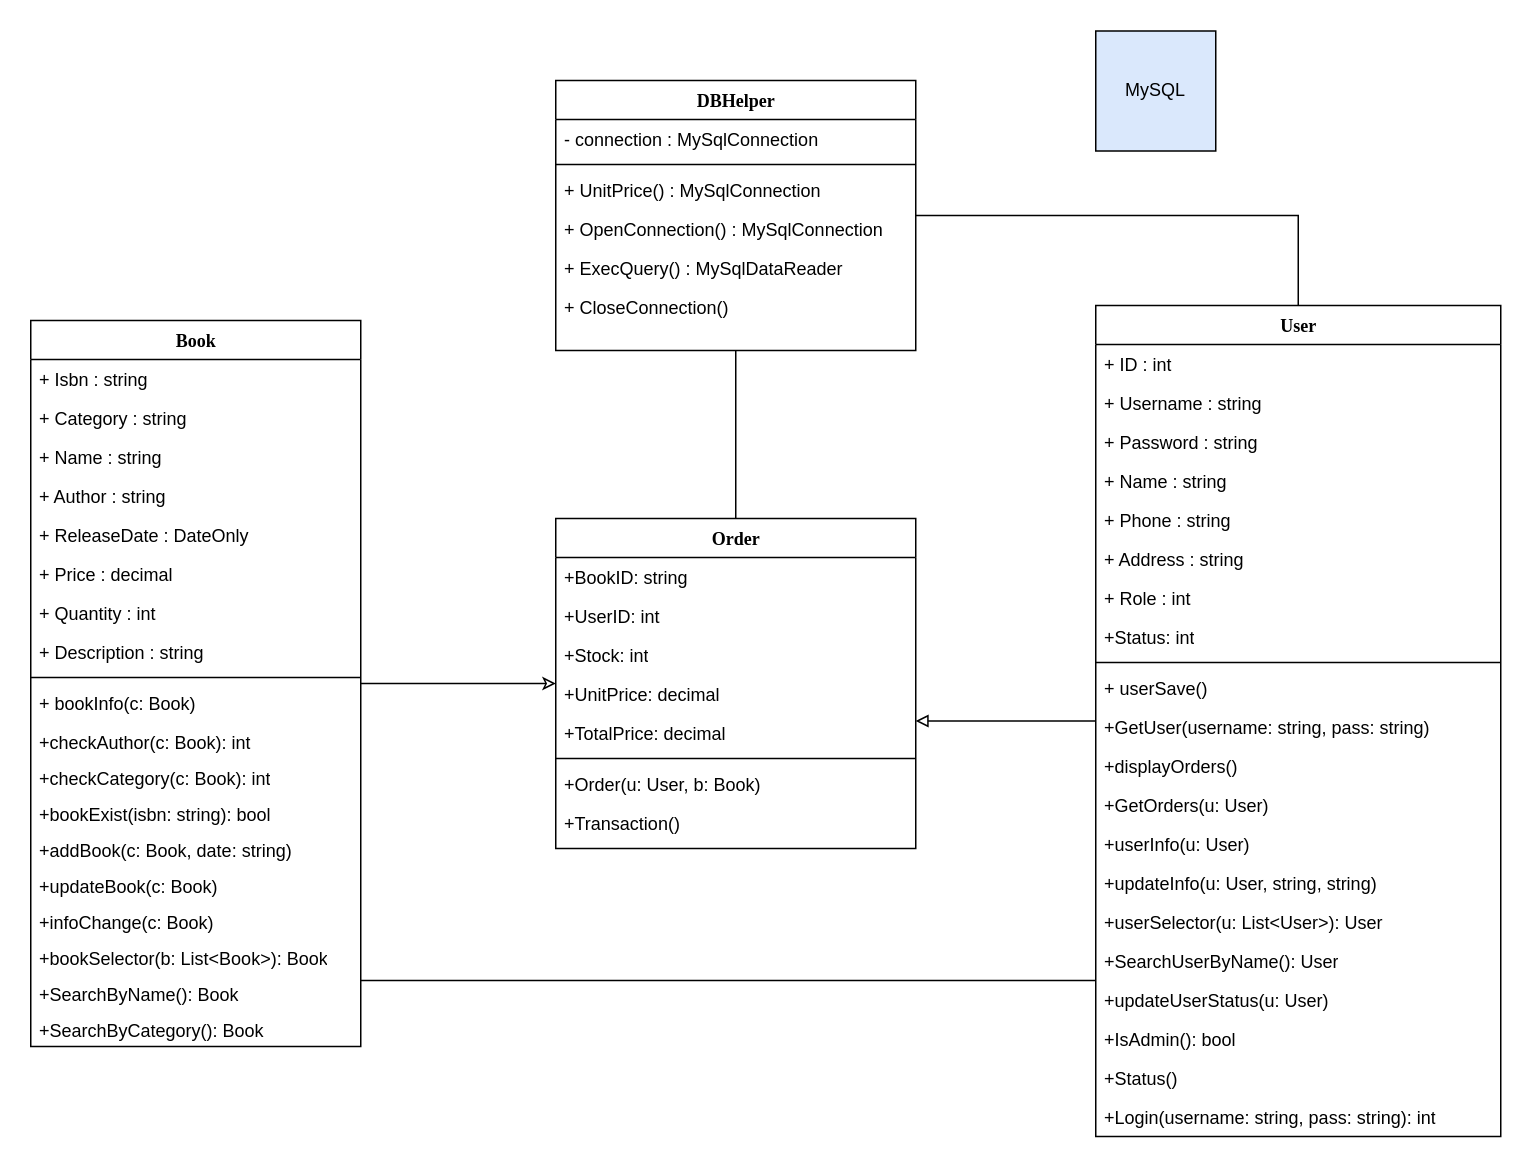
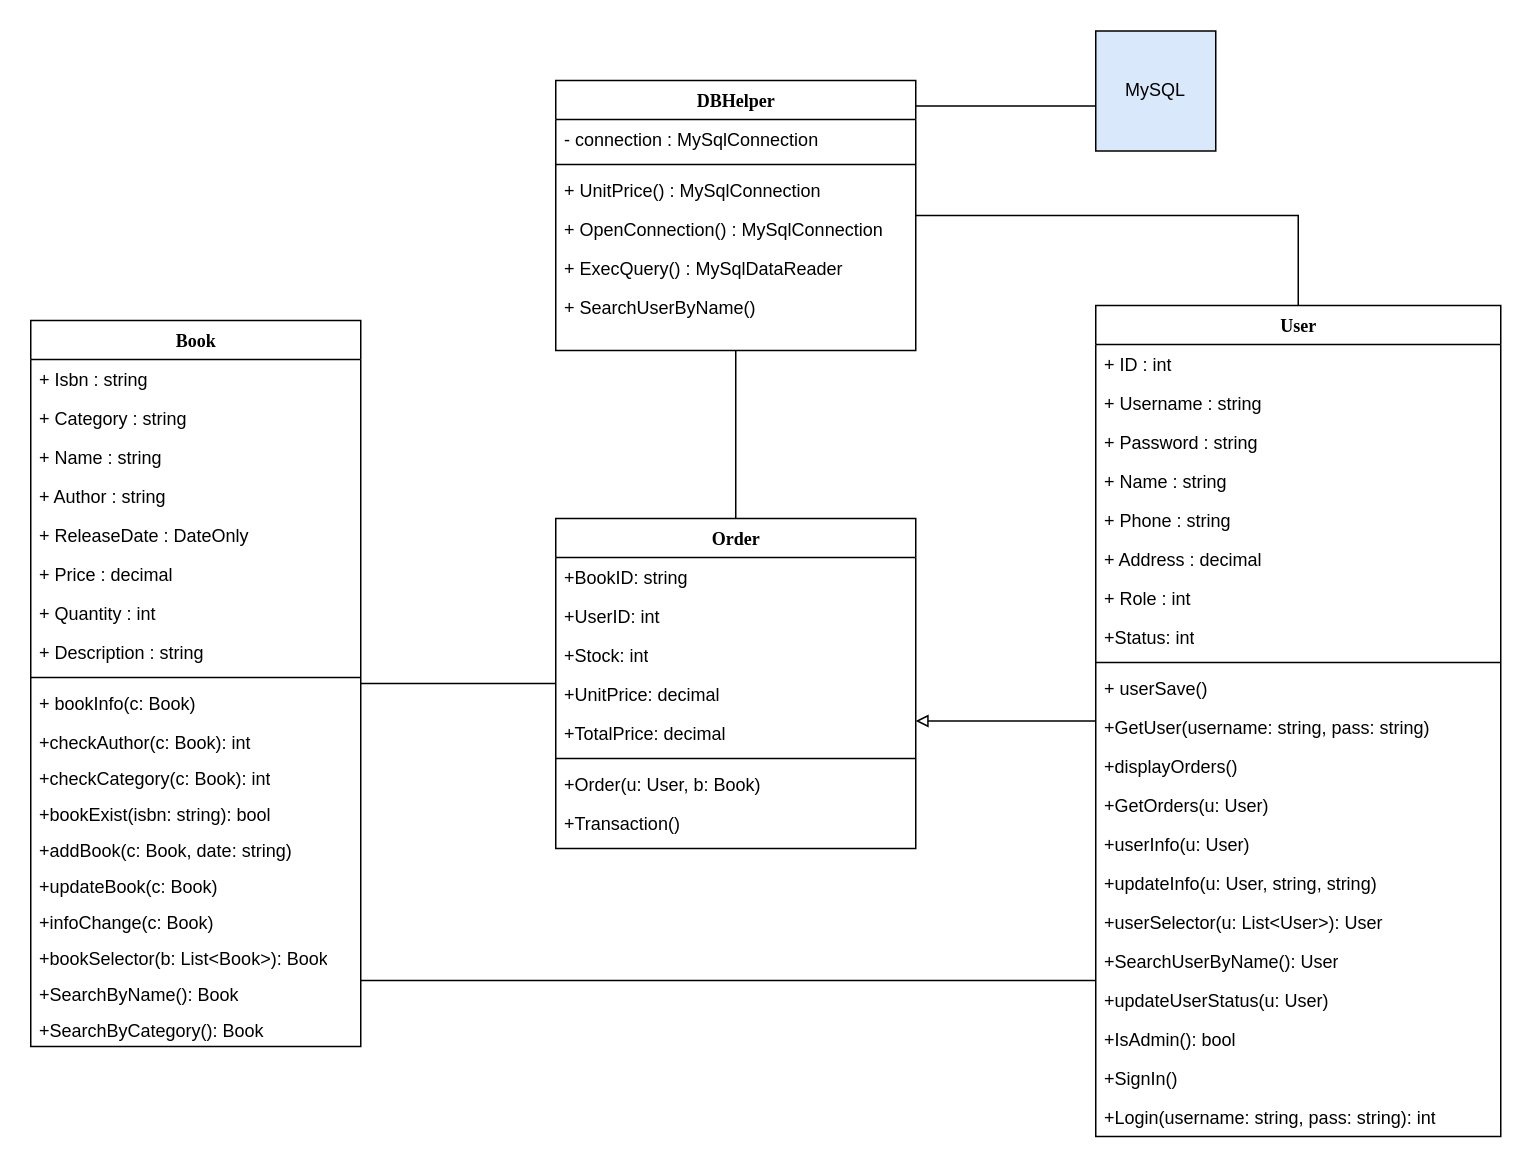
none -> (1007, 106)
(653, 309) -> (663, 309)
(1184, 561) -> (1186, 561)
(544, 683) -> (548, 683)
(1150, 1080) -> (1148, 1080)
